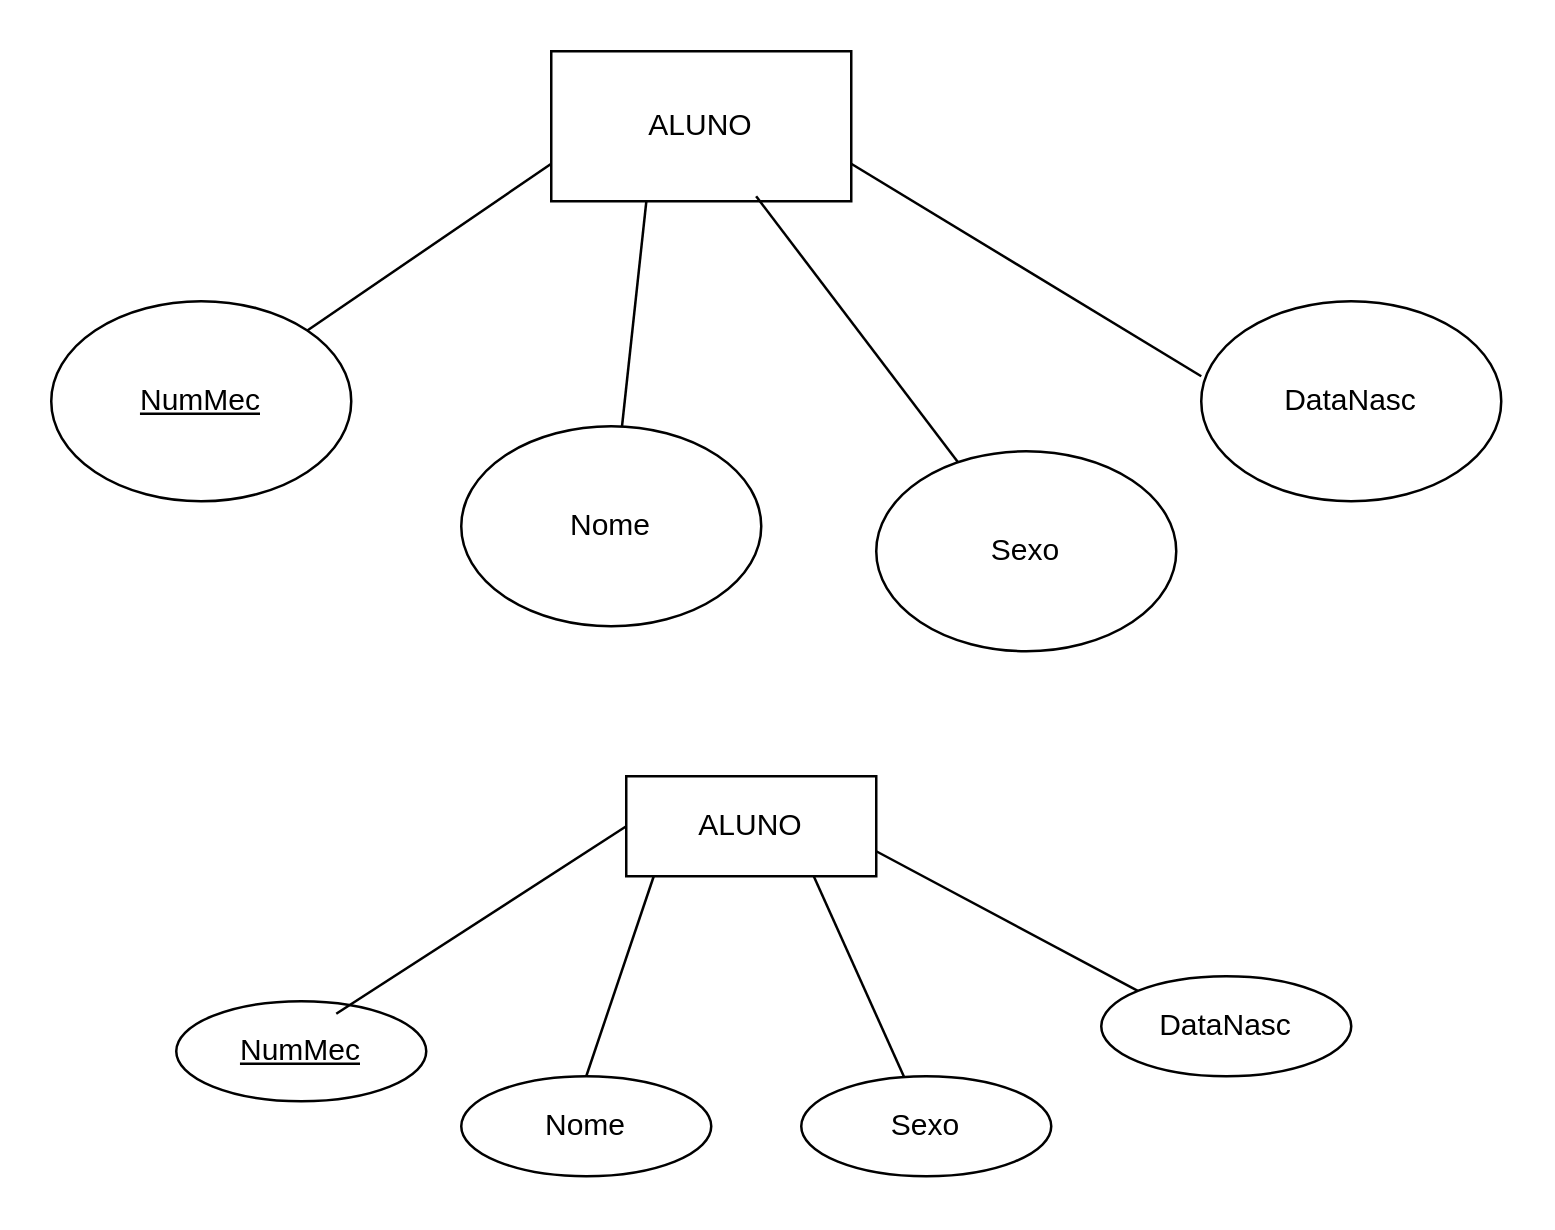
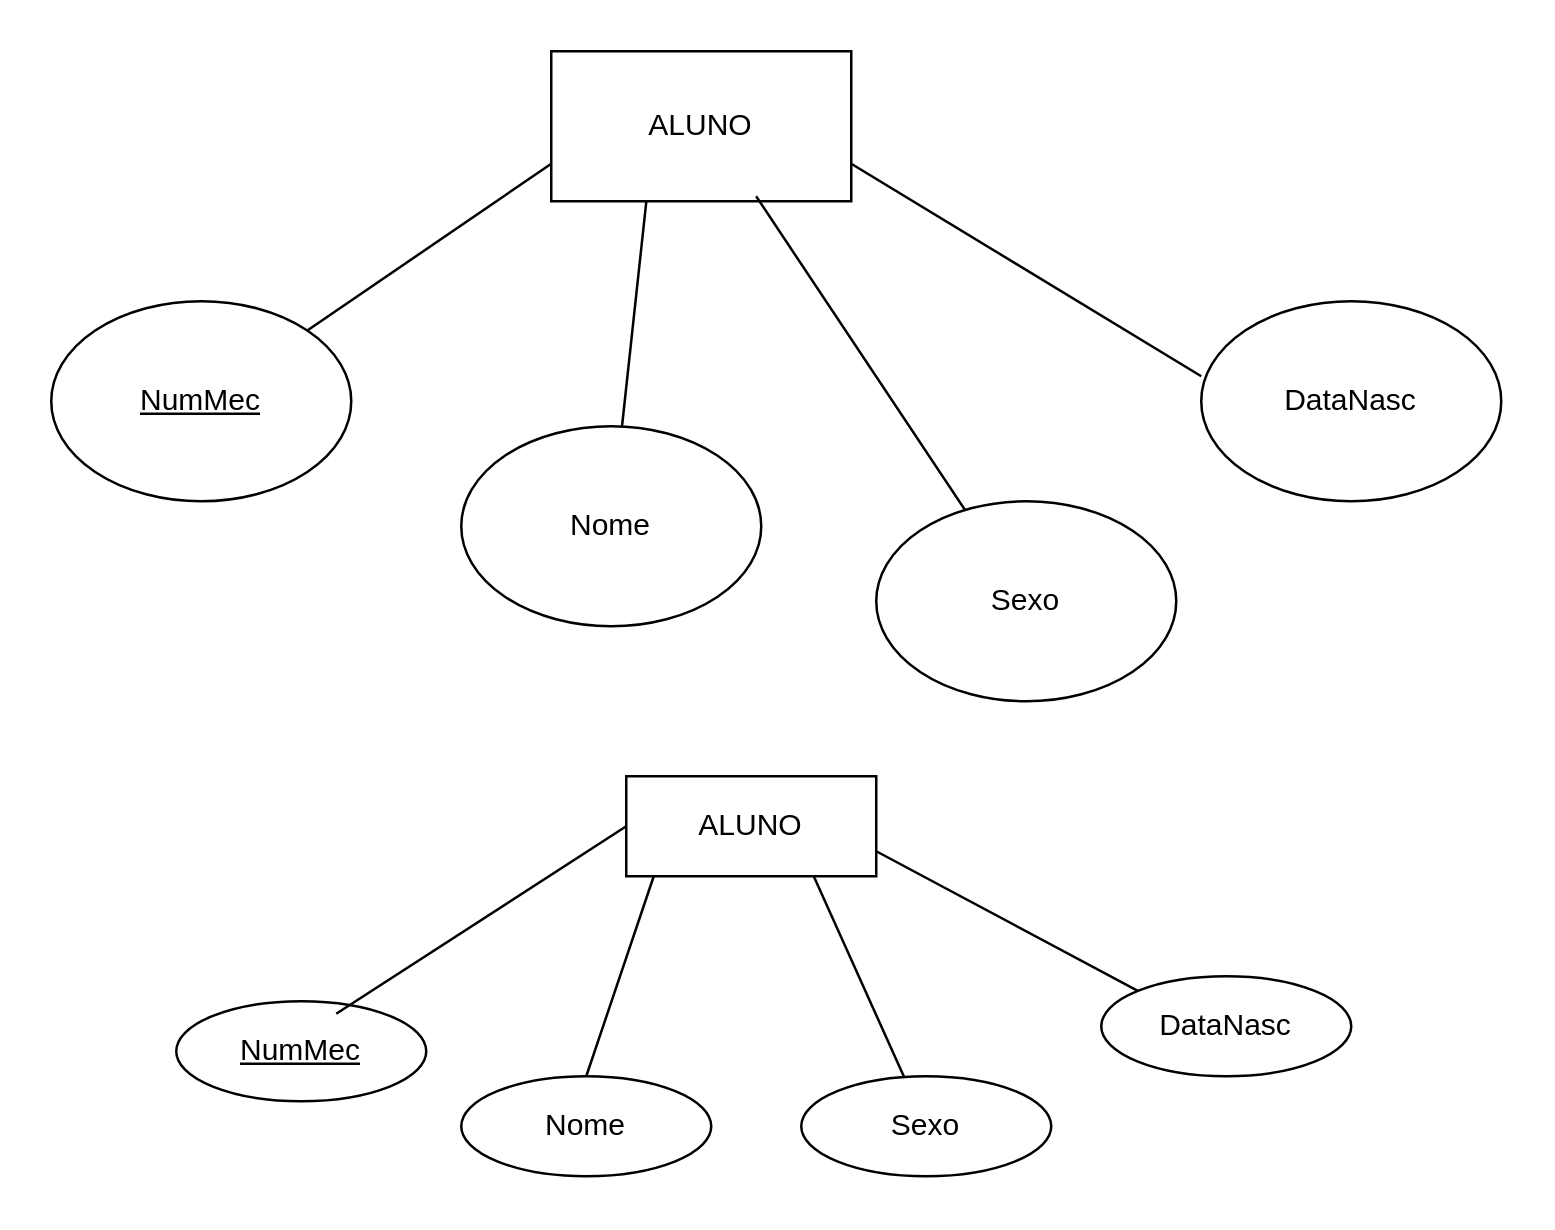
(1026, 551) -> (1026, 601)
